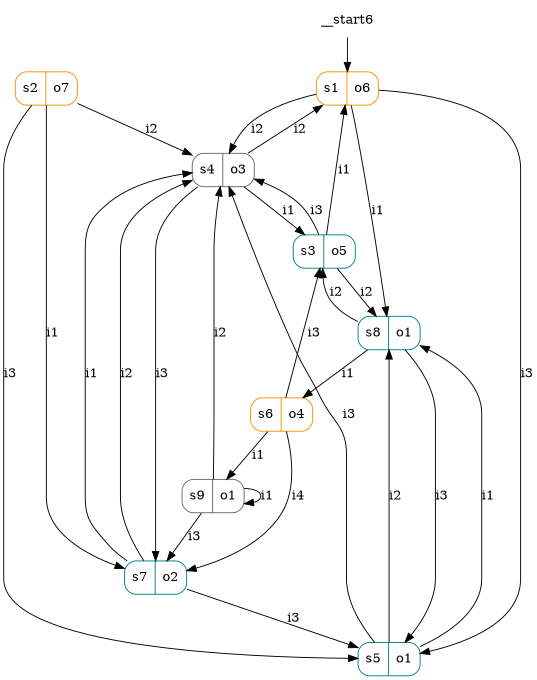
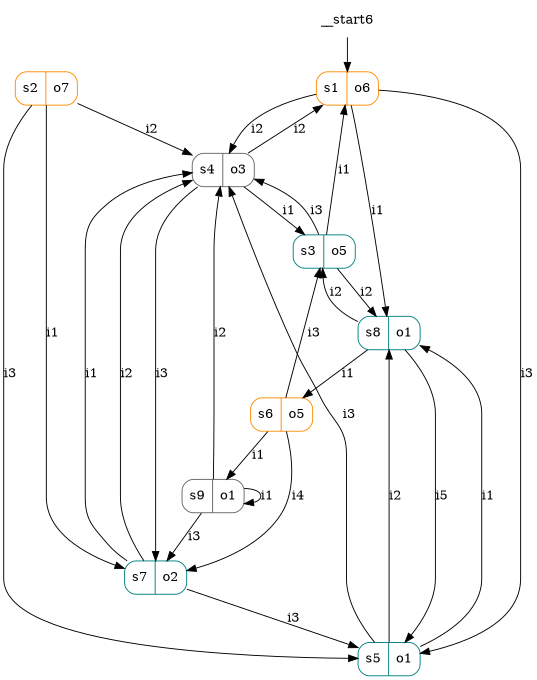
(297, 414) -> (297, 414)
(442, 496) -> (442, 496)
